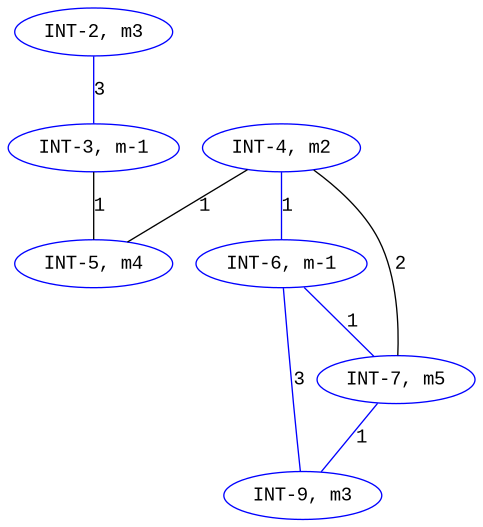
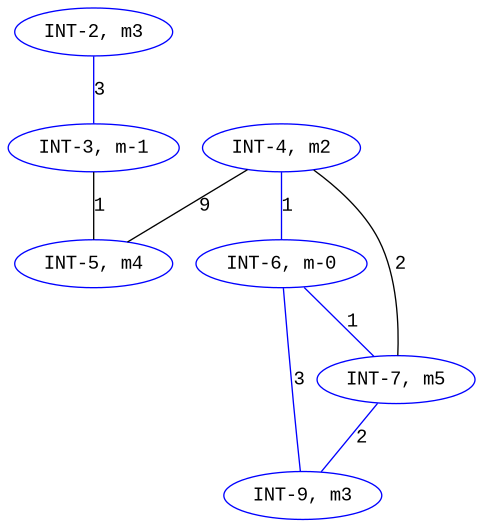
(205, 206) -> (205, 206)
(281, 264) -> (281, 264)
(362, 438) -> (362, 438)
